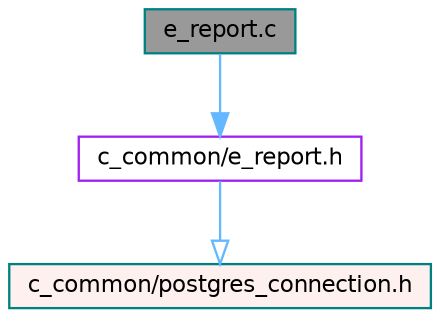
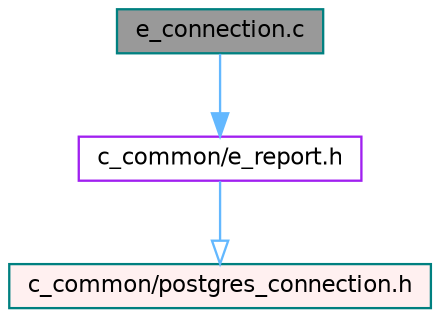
(220, 31) -> (220, 31)
